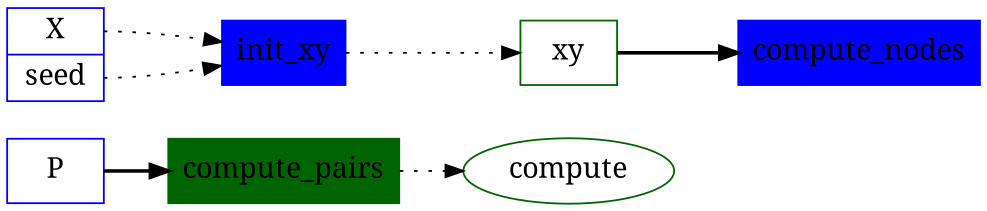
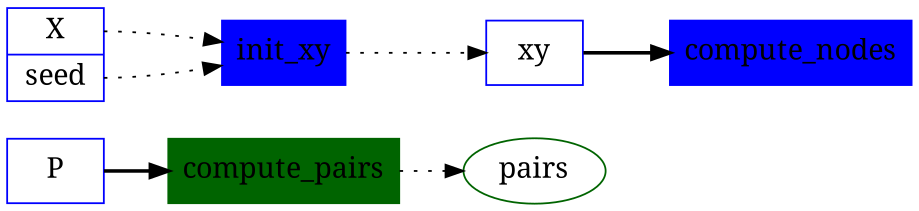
(569, 53) -> (535, 53)
(569, 171) -> (535, 171)
